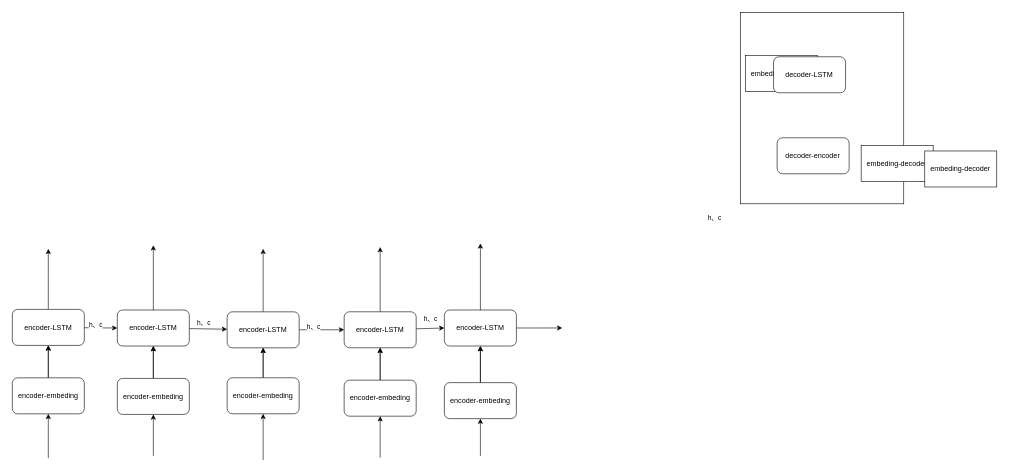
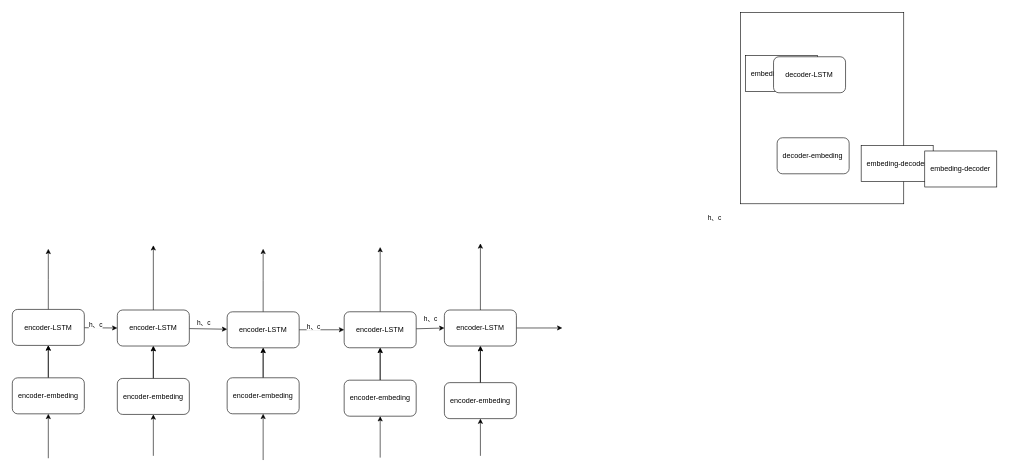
(813, 156) -> (813, 156)
